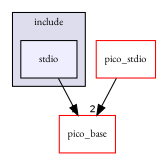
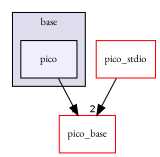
(49, 22) -> (49, 22)
(49, 59) -> (49, 59)
